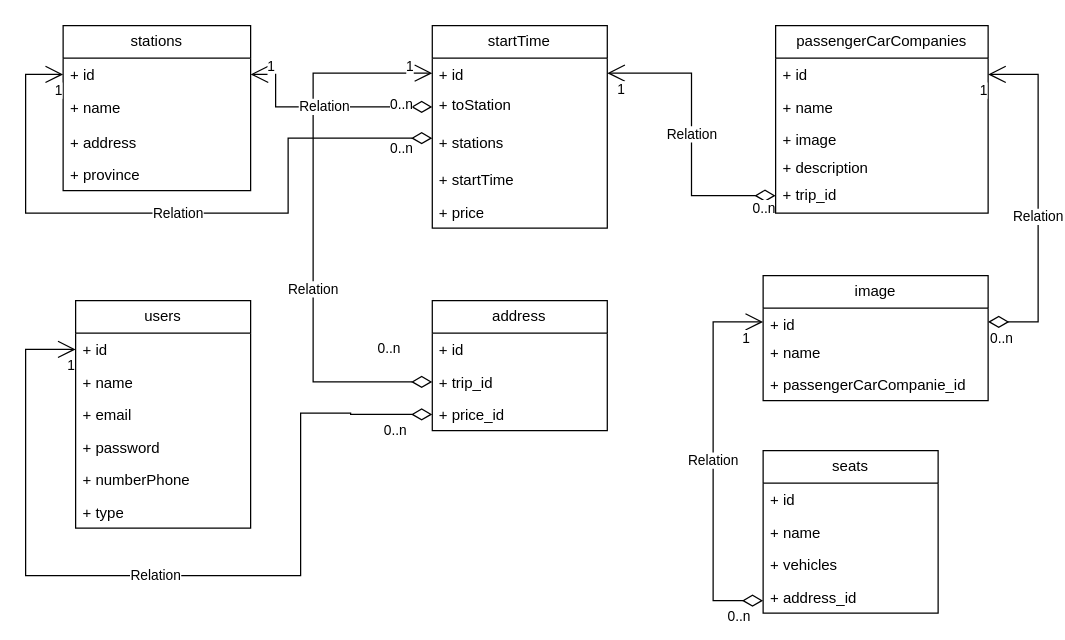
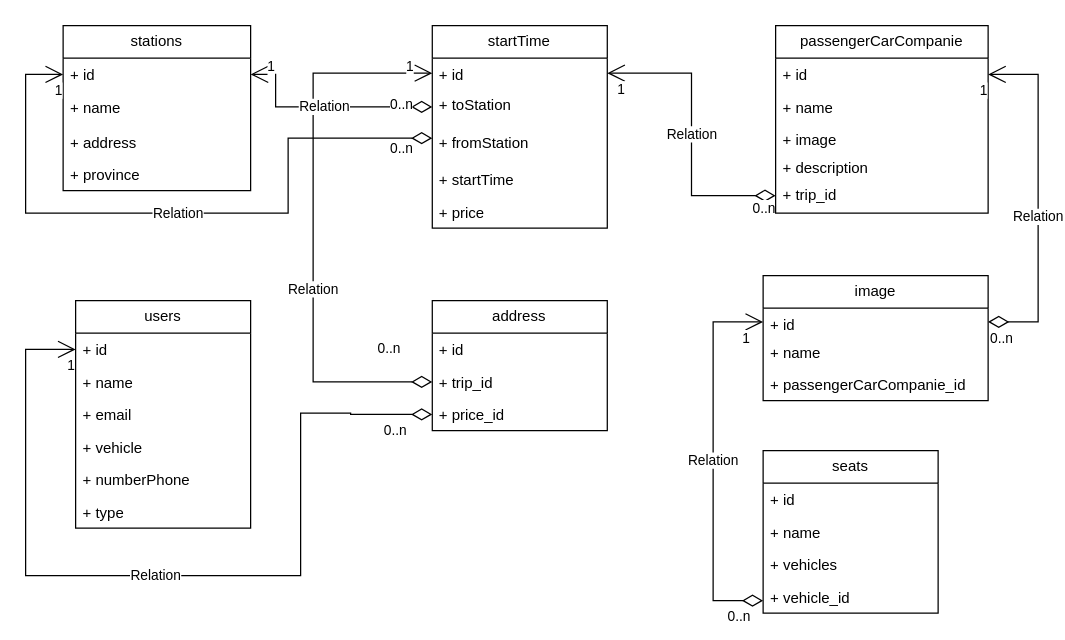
(882, 42) -> (882, 42)
(477, 143) -> (490, 143)
(123, 448) -> (115, 448)
(819, 598) -> (815, 598)
